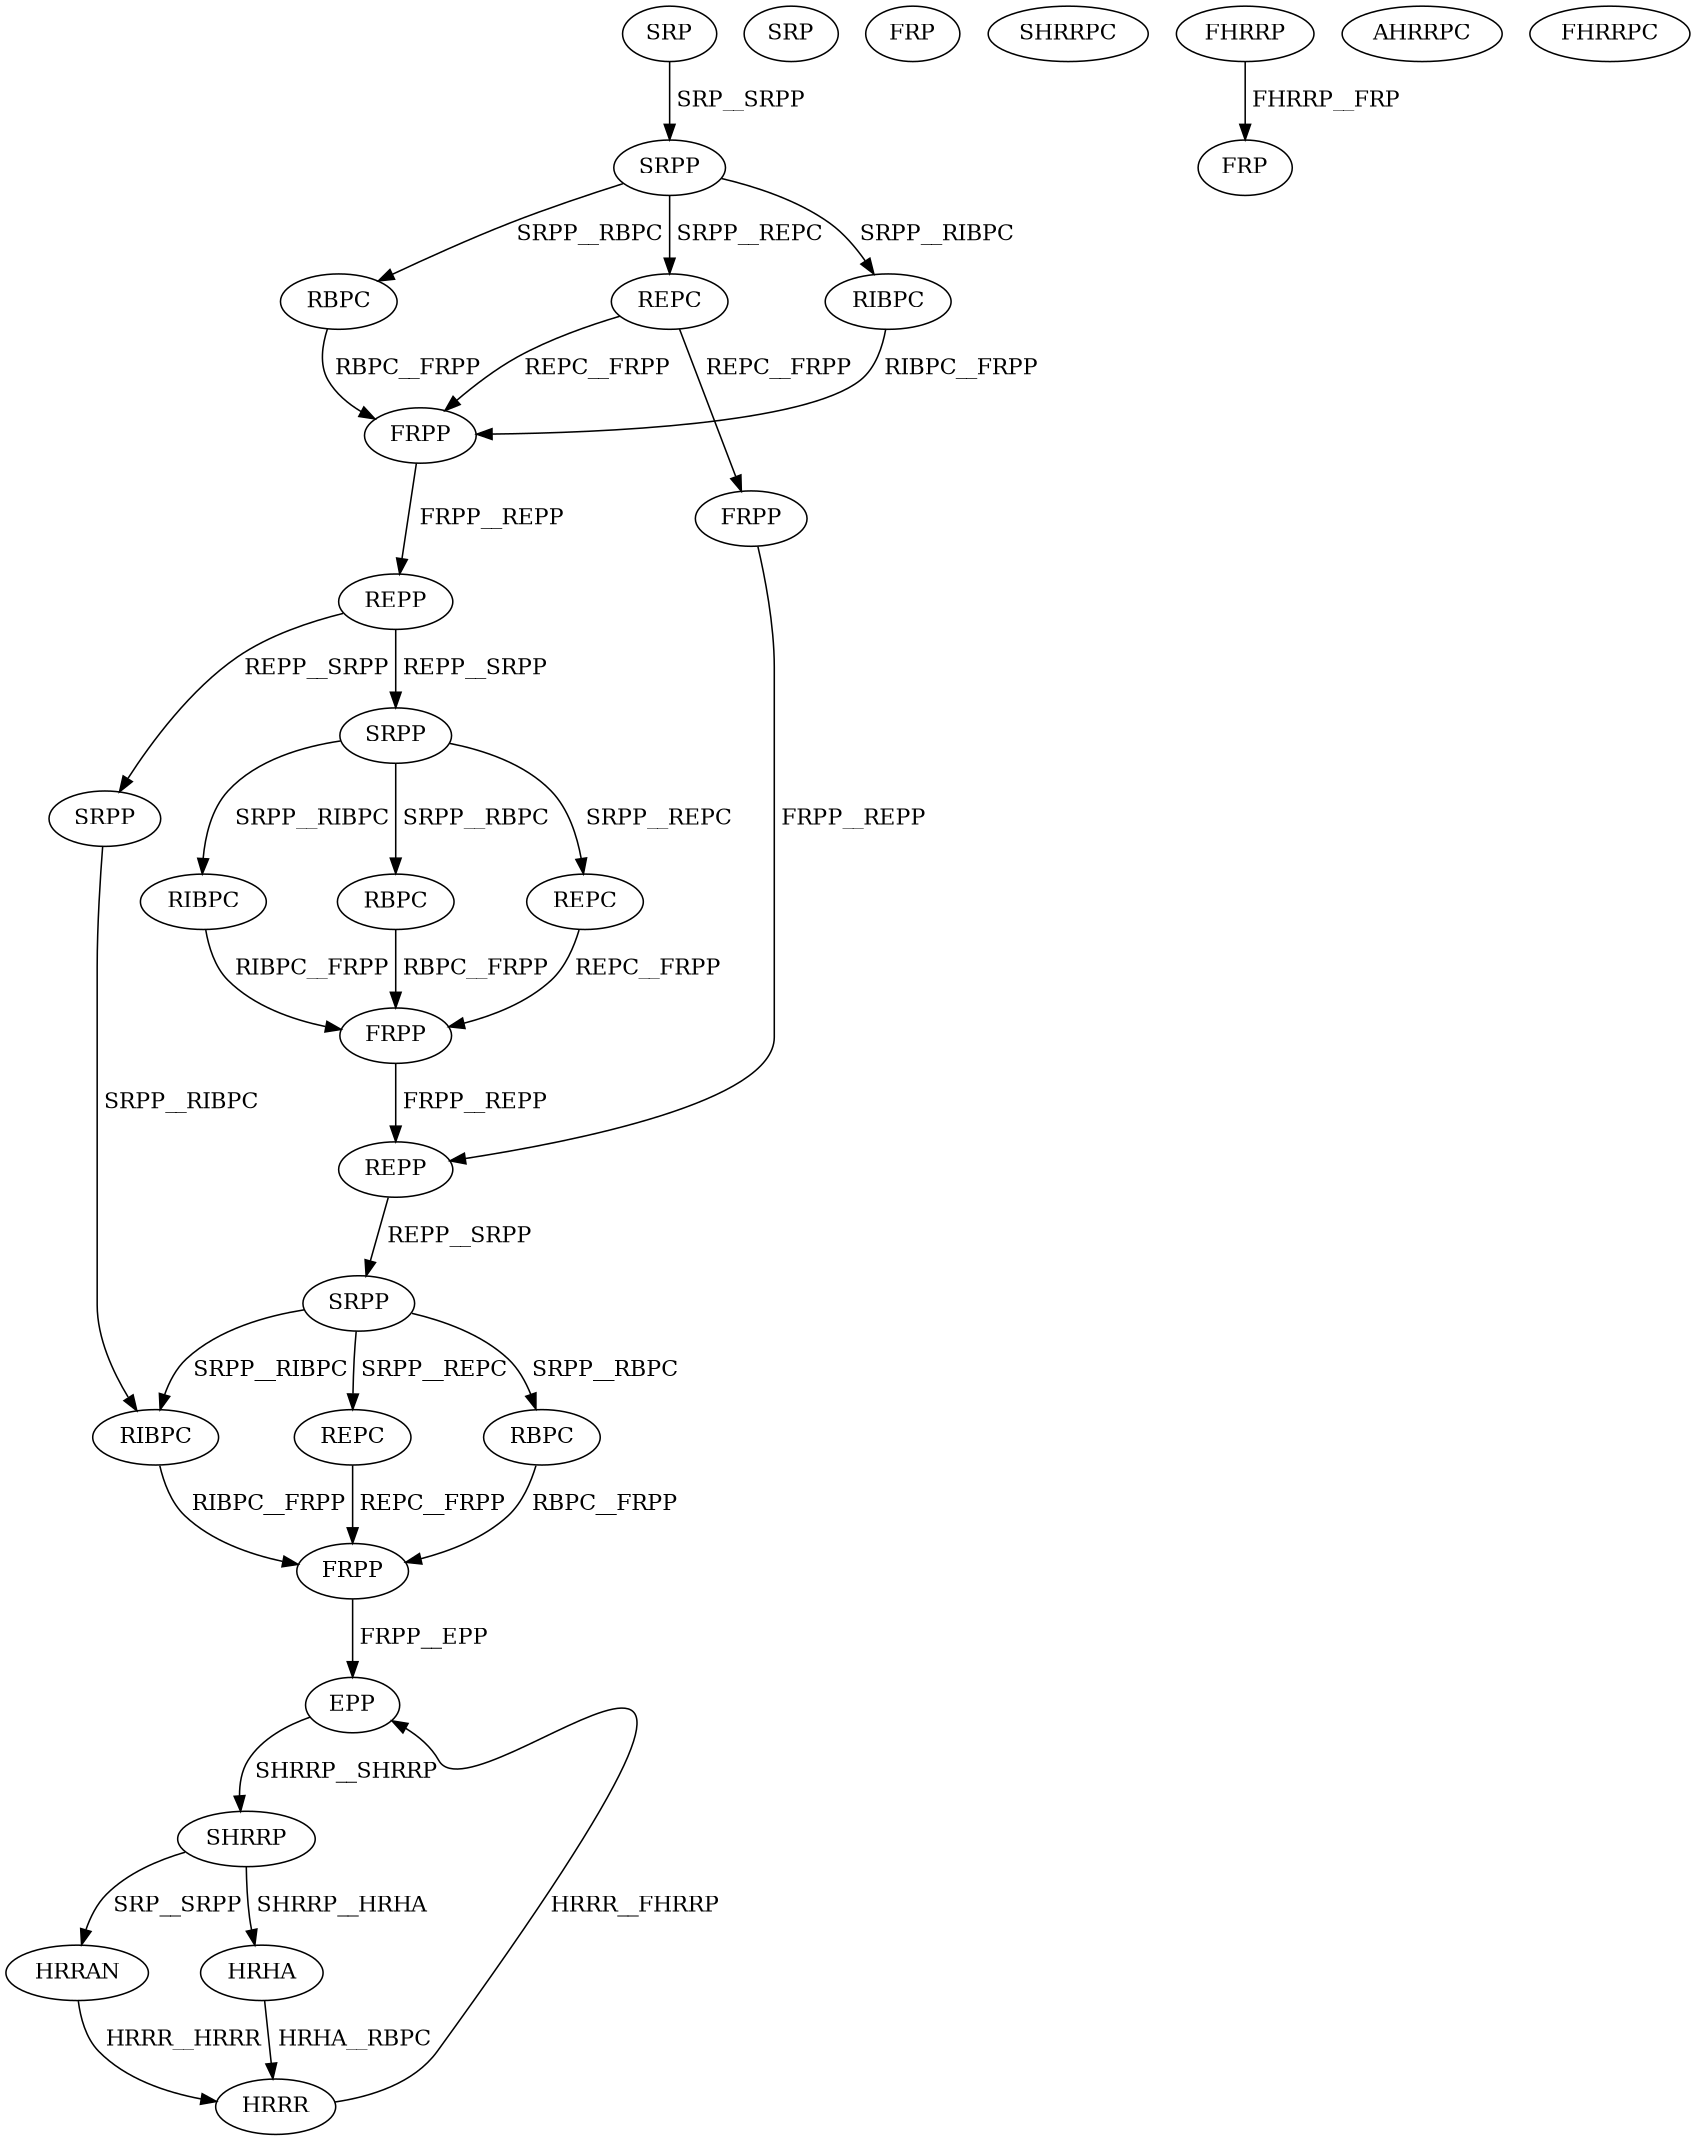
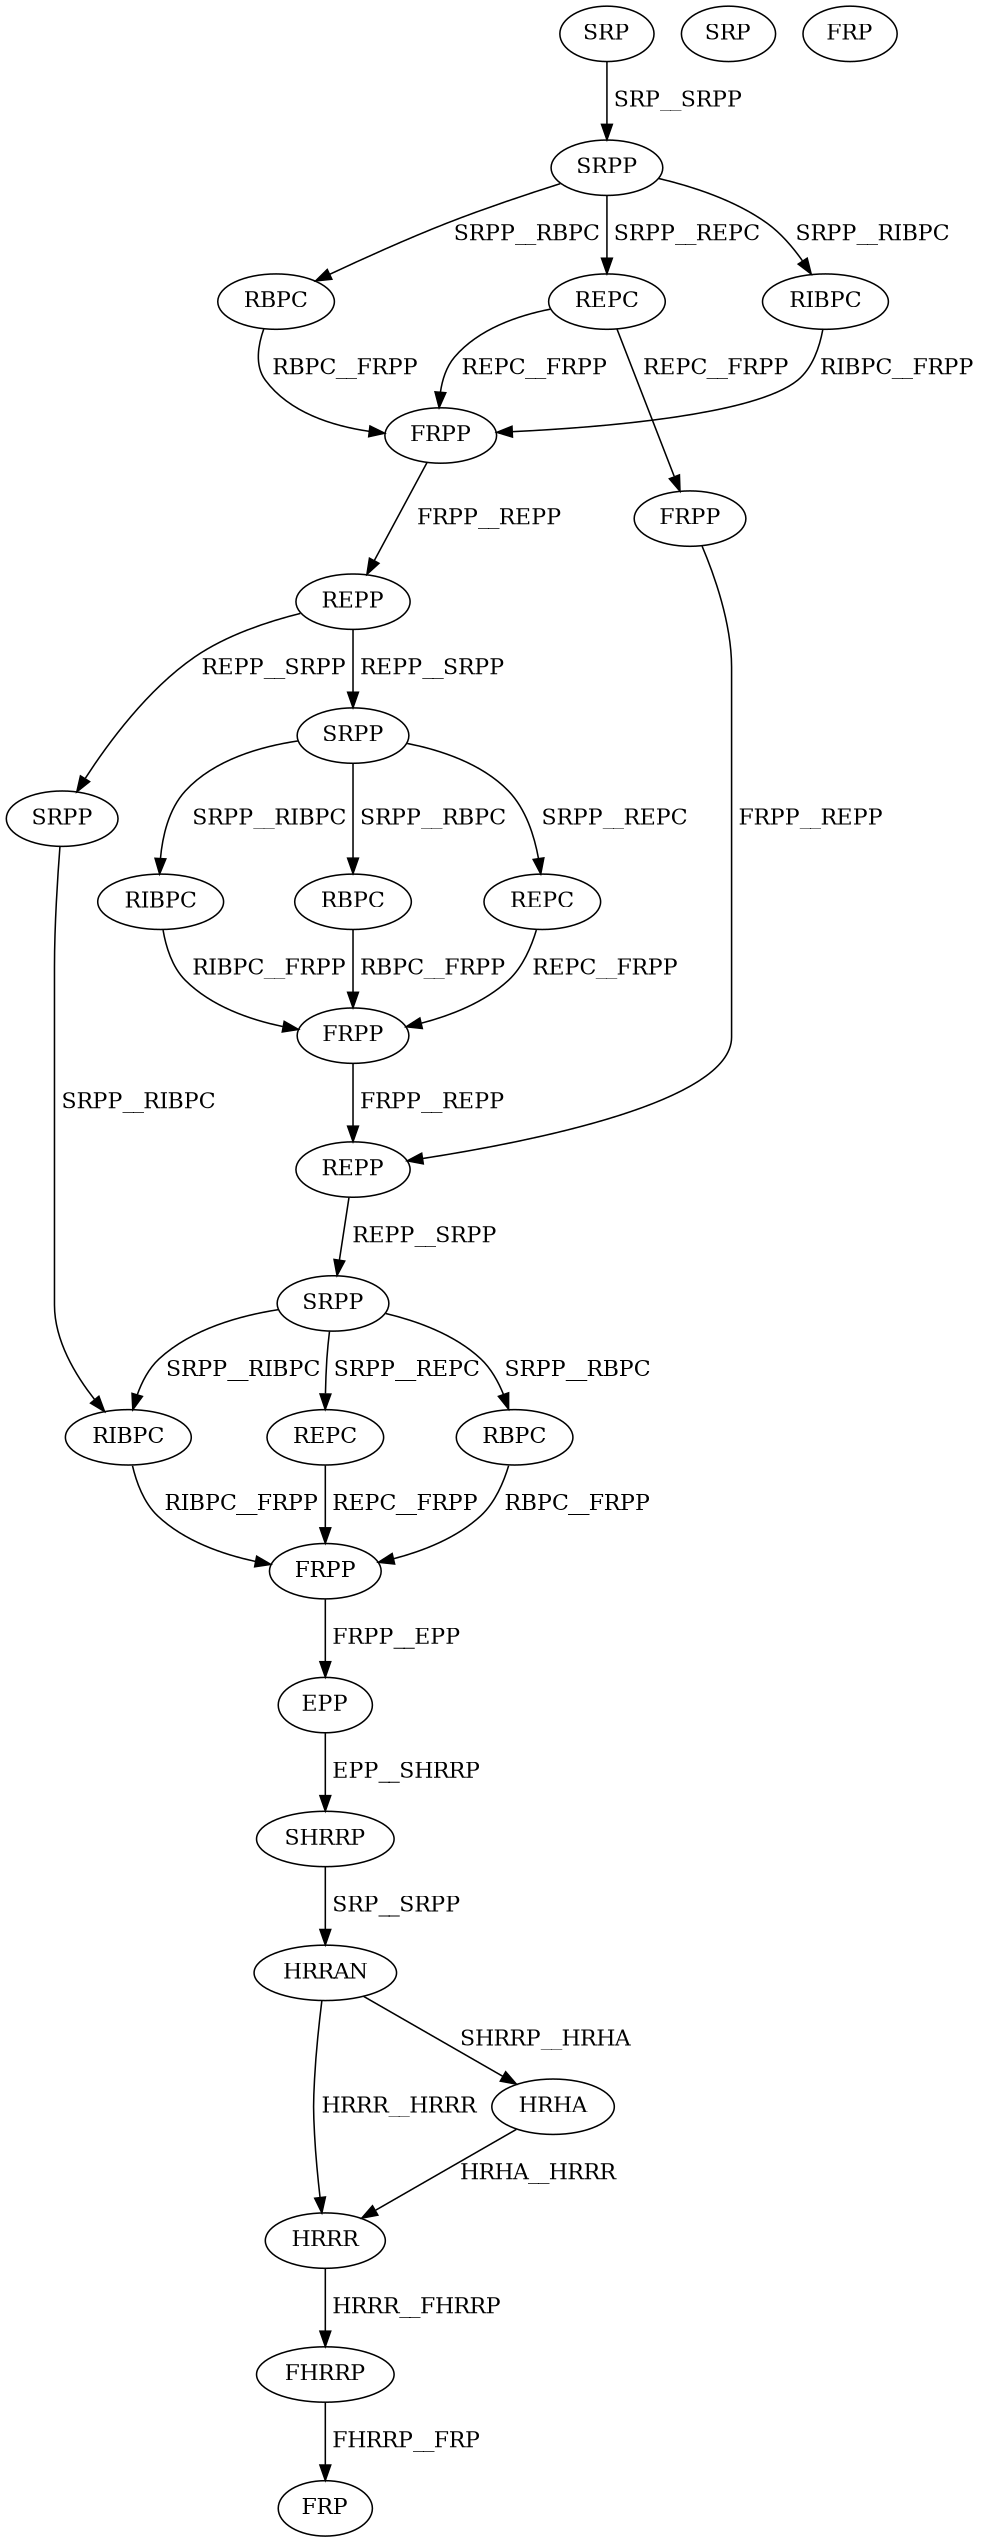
(1068, 34) -> none
(1422, 34) -> none
(1610, 34) -> none
(343, 1772) -> (403, 1772)
(586, 1831) -> (325, 2300)
(248, 1899) -> (433, 2036)
(351, 2040) -> (535, 2174)
